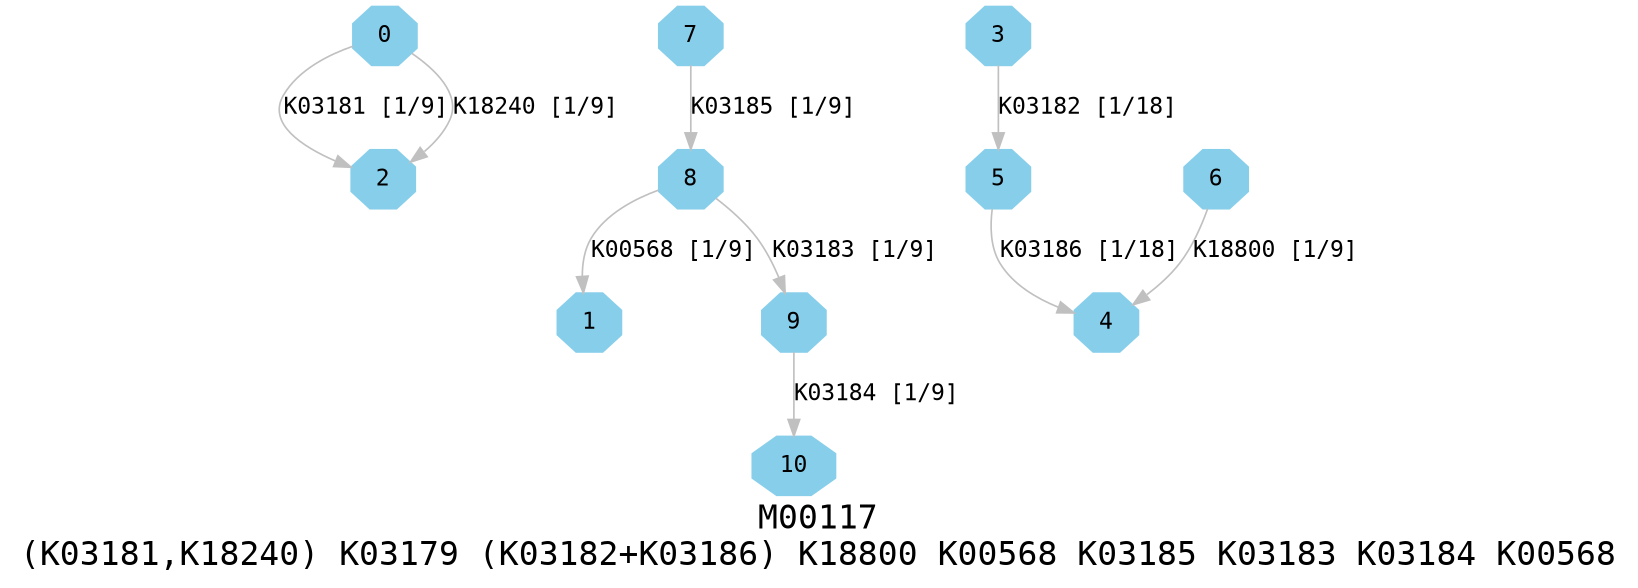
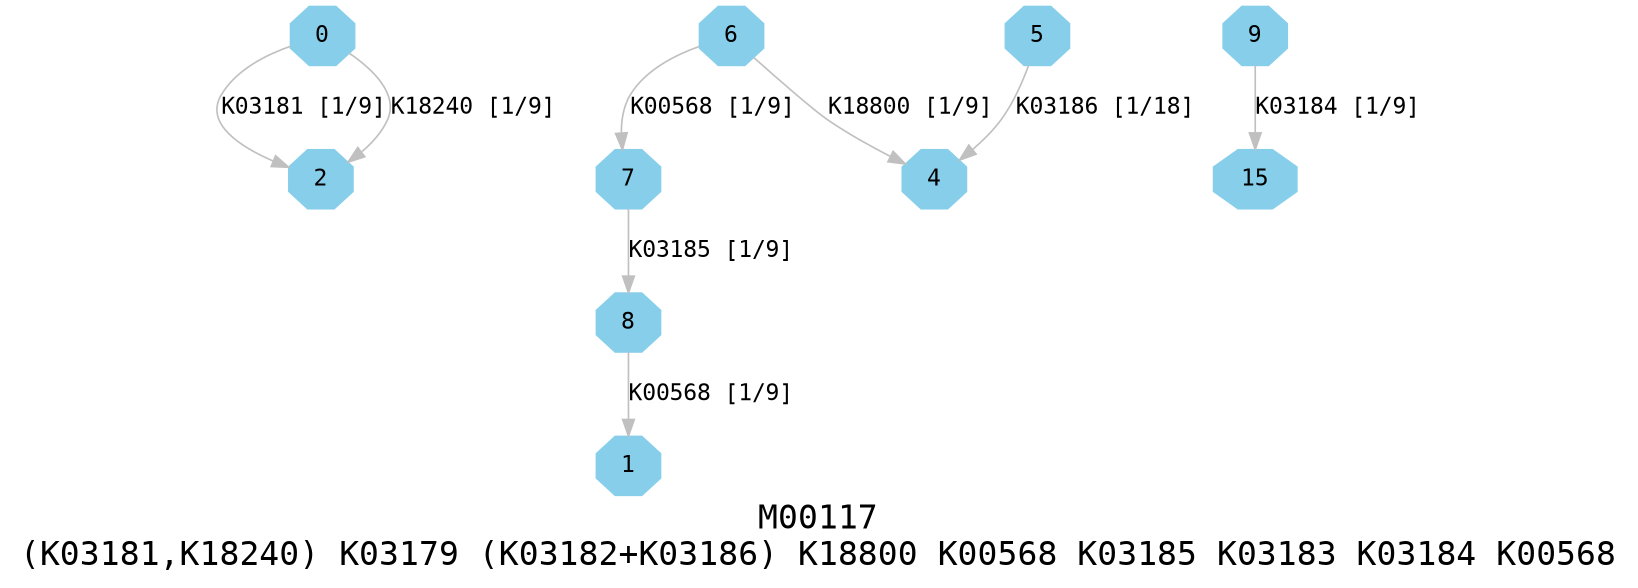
(998, 36) -> none
none -> (645, 77)
(753, 233) -> none
(794, 466) -> (1255, 179)
